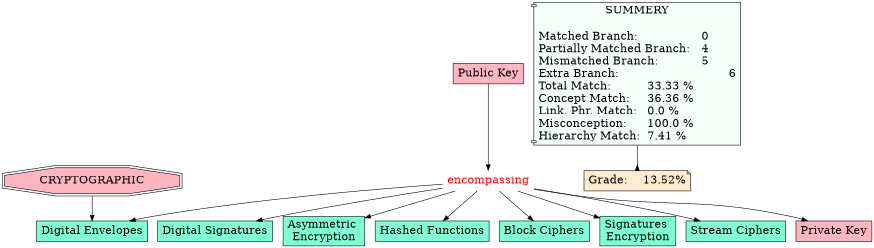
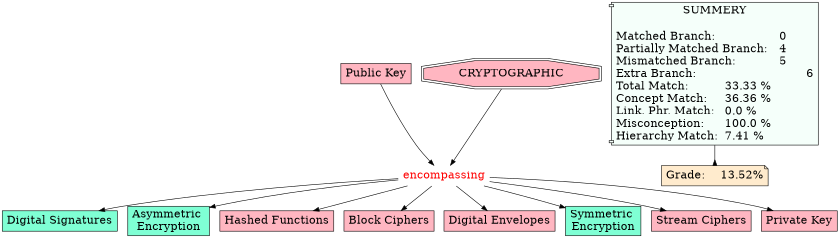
(92, 206) -> (478, 125)
(92, 231) -> (500, 221)
(432, 231) -> (277, 221)
(544, 231) -> (389, 221)
(638, 231) -> (603, 221)
(736, 231) -> (701, 221)
